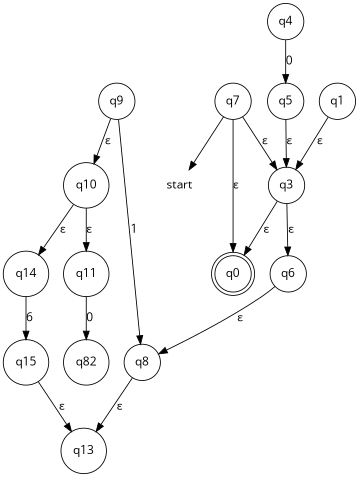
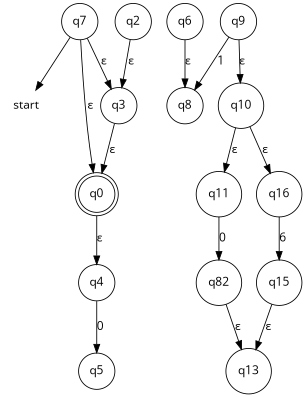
(337, 101) -> (133, 22)
(286, 139) -> none
(287, 225) -> none
none -> (97, 236)
(26, 274) -> (279, 194)
(117, 401) -> (232, 323)
